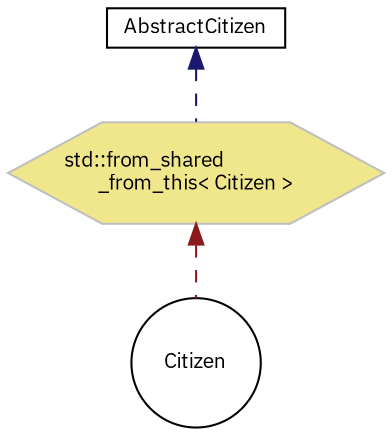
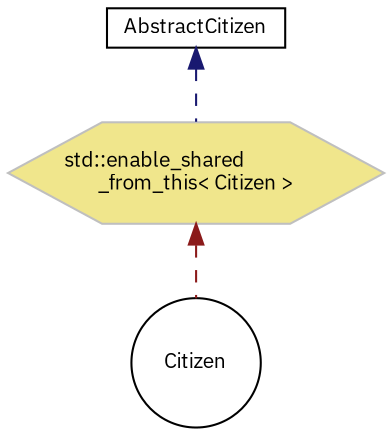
(196, 173) -> (196, 173)
